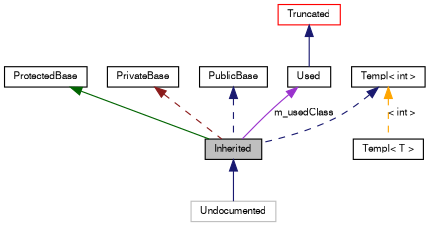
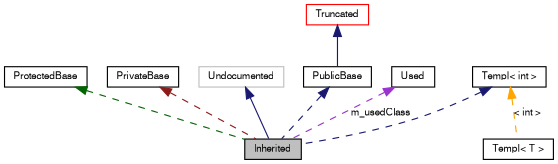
(309, 52) -> (337, 52)
(145, 115) -> (166, 115)
(265, 116) -> (338, 116)
(233, 186) -> (260, 118)
